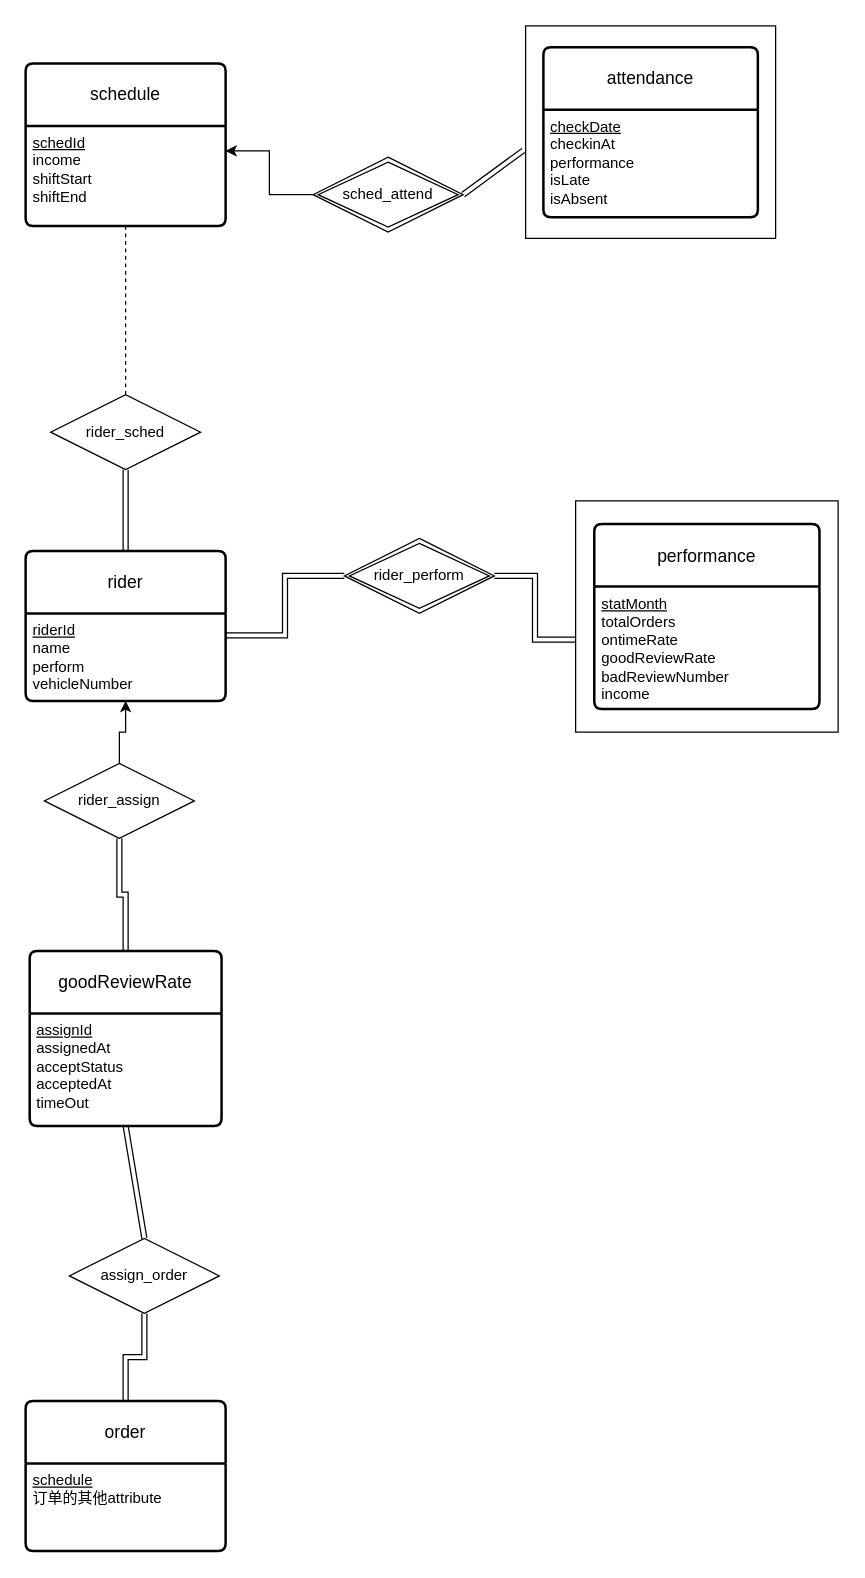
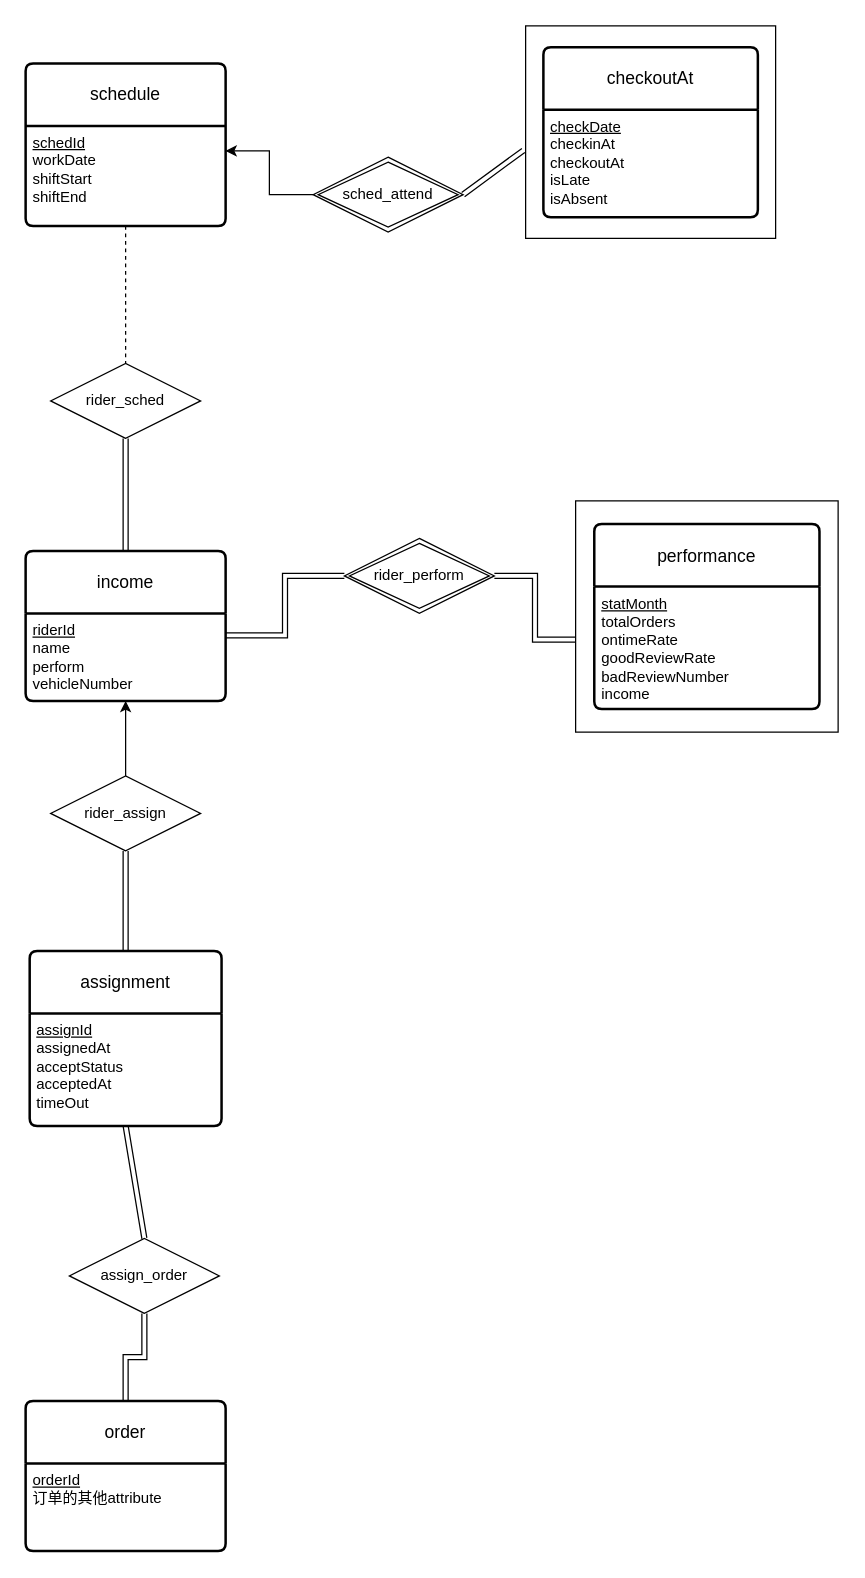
(651, 78) -> (651, 78)
(597, 163) -> (593, 163)
(73, 170) -> (73, 170)
(126, 432) -> (126, 401)
(126, 582) -> (126, 582)
(119, 801) -> (126, 813)
(126, 982) -> (126, 982)
(106, 1490) -> (106, 1490)
